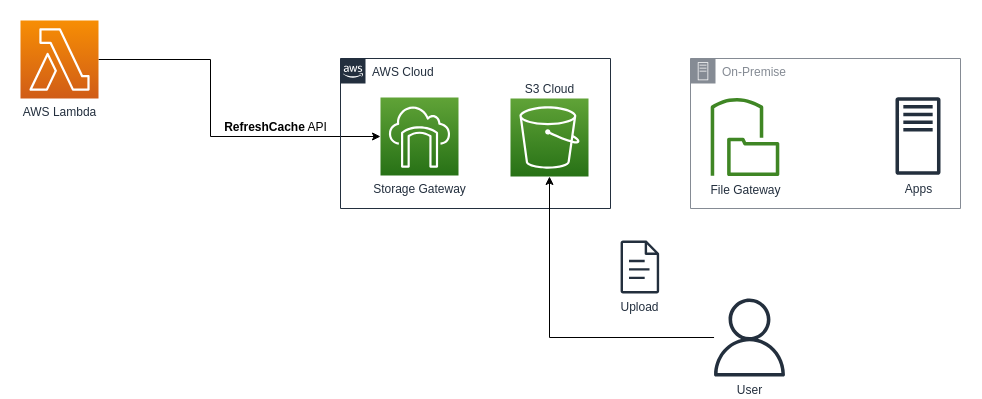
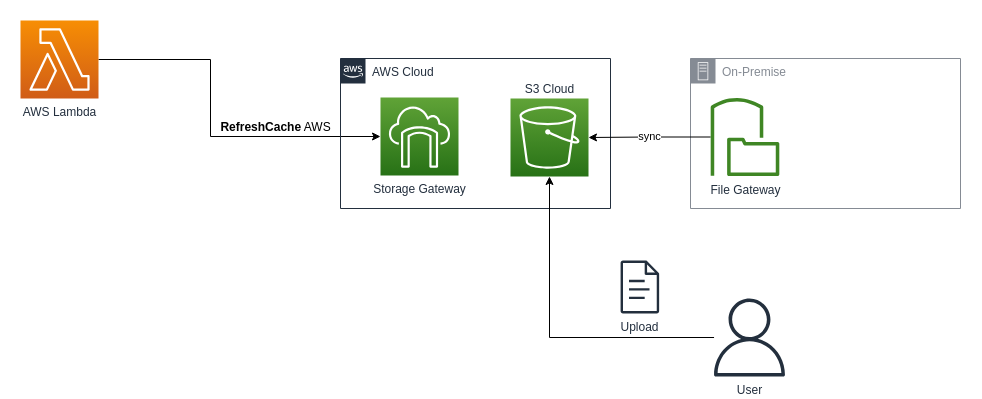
(276, 128) -> (276, 128)
(918, 136) -> none
none -> (654, 137)
(640, 267) -> (640, 287)
